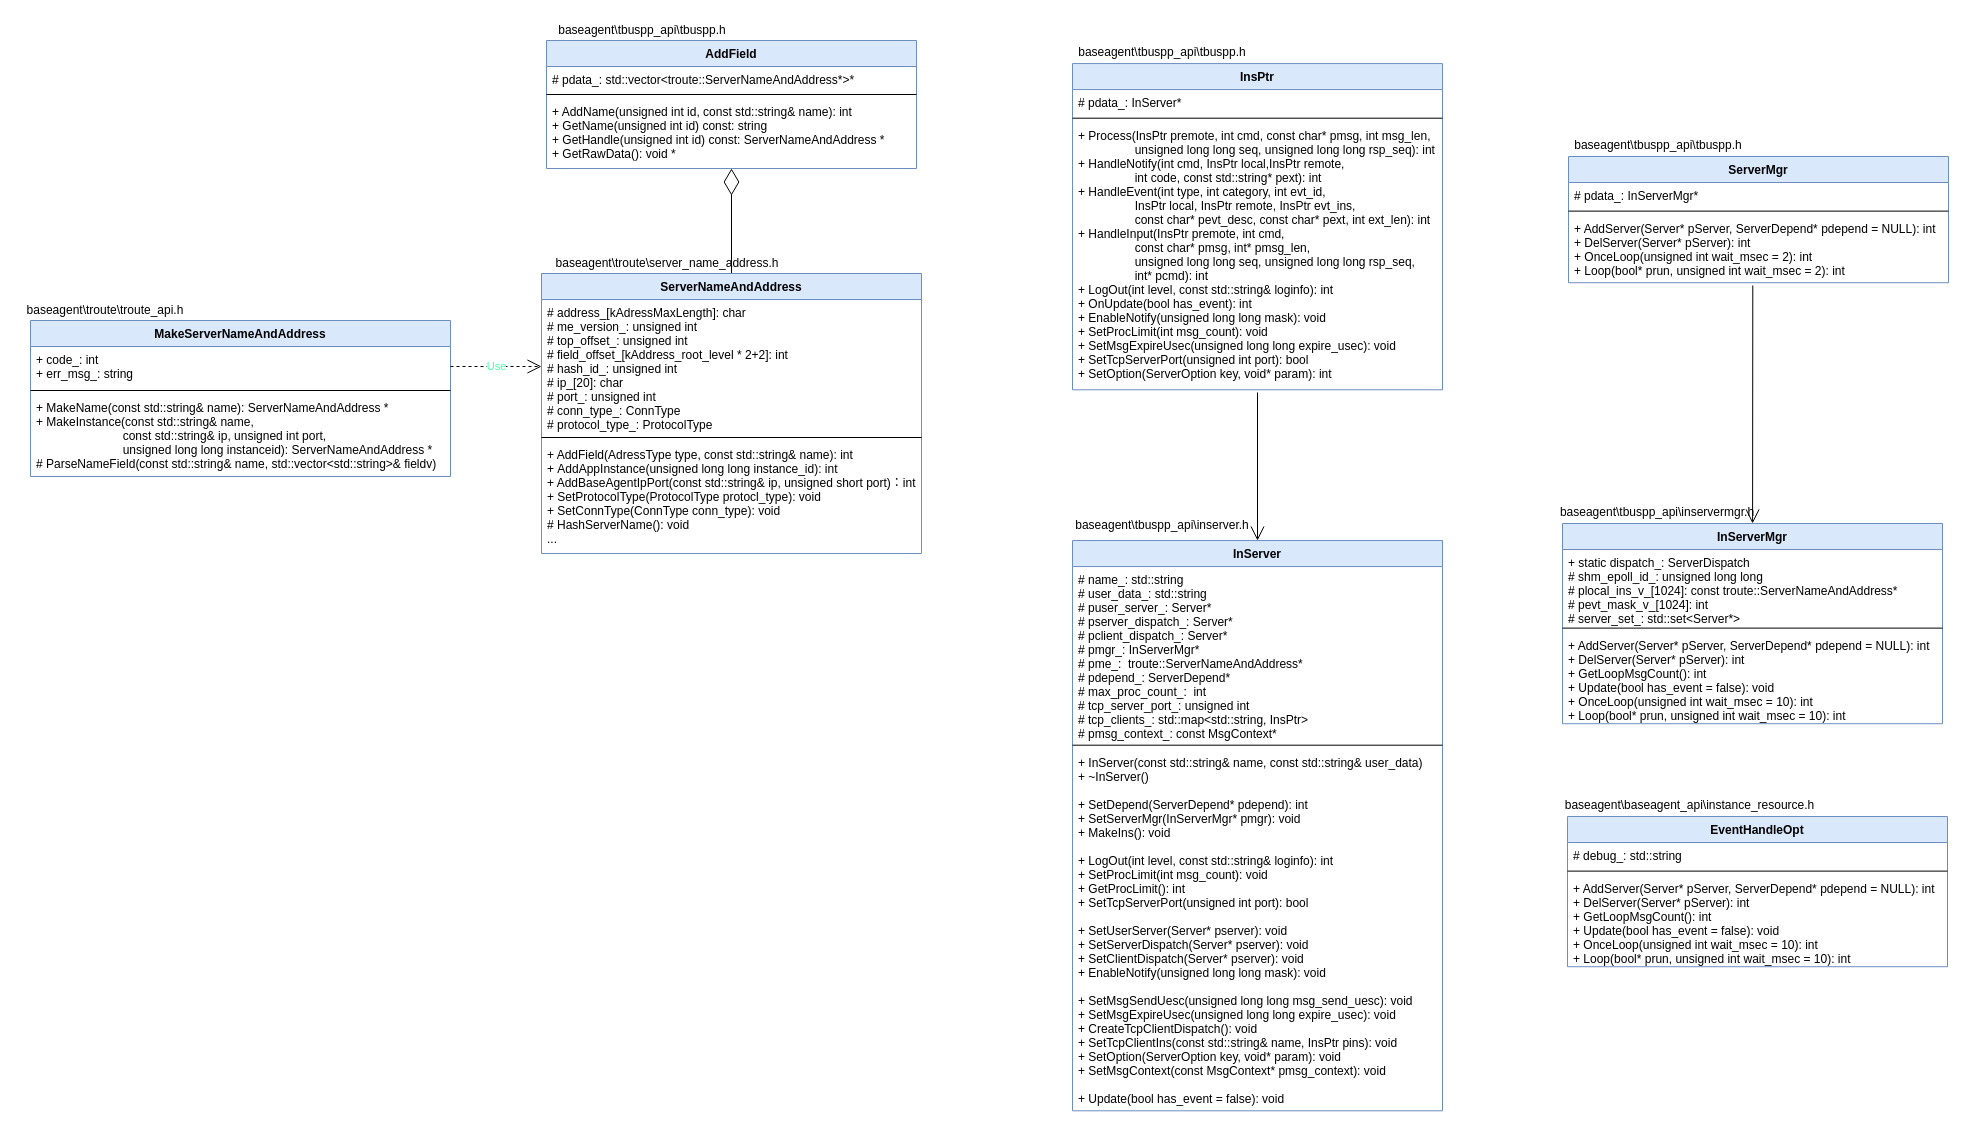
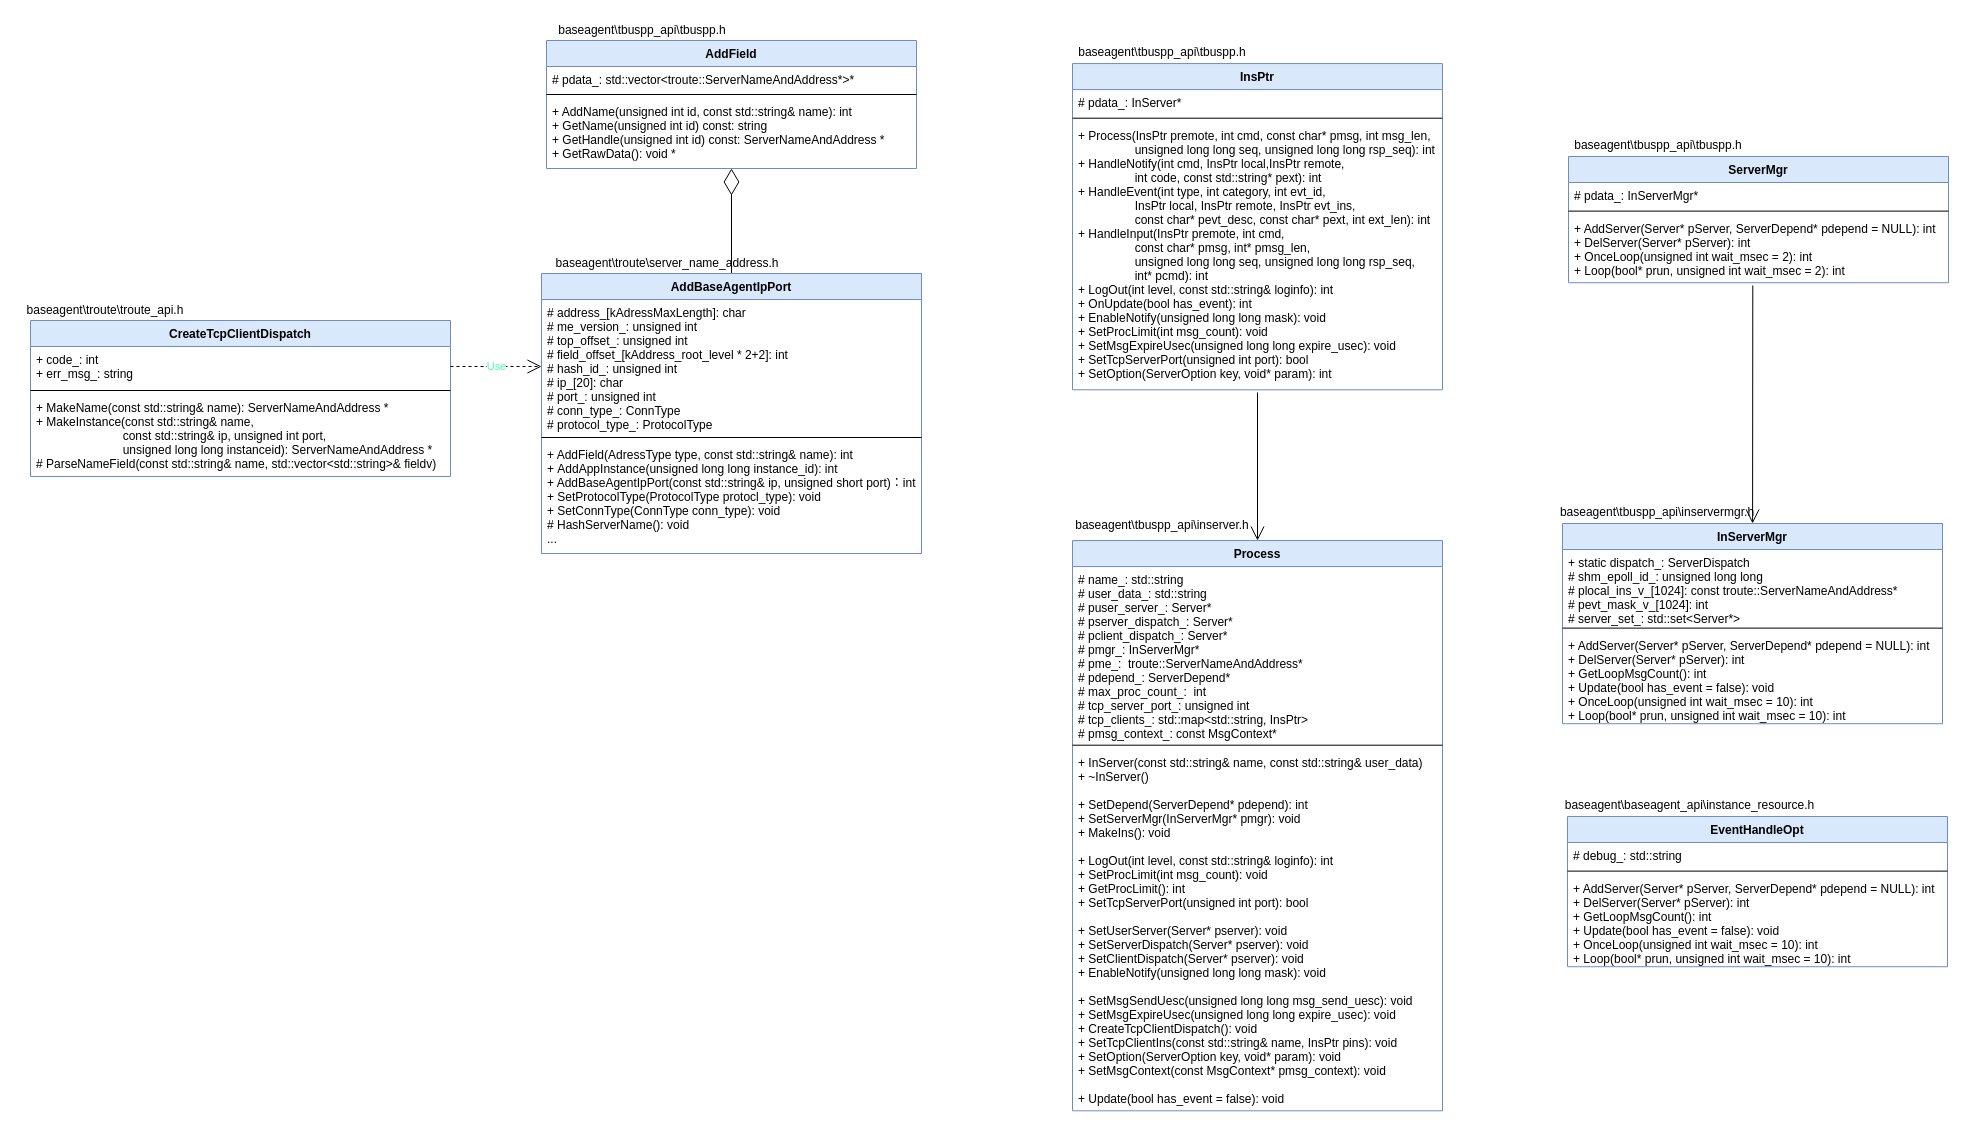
(731, 287) -> (731, 287)
(240, 334) -> (240, 334)
(1257, 554) -> (1257, 554)
